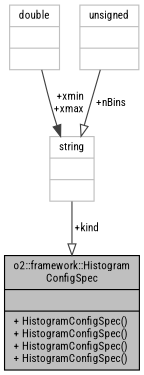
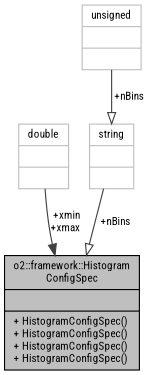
(49, 98) -> (48, 217)
(86, 228) -> (114, 222)
